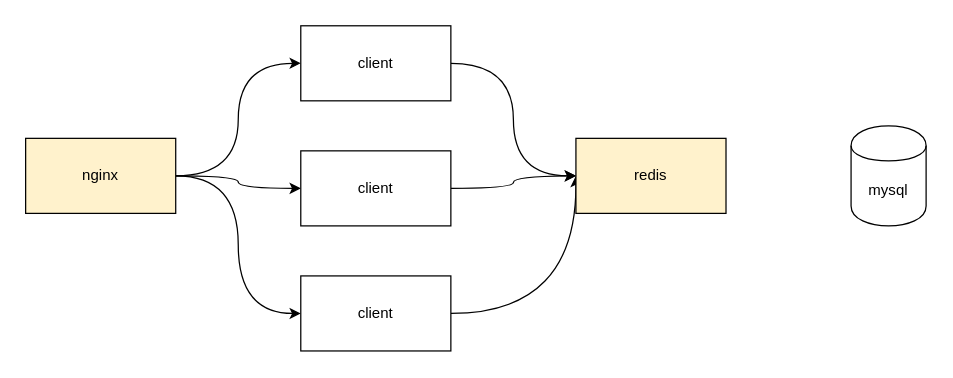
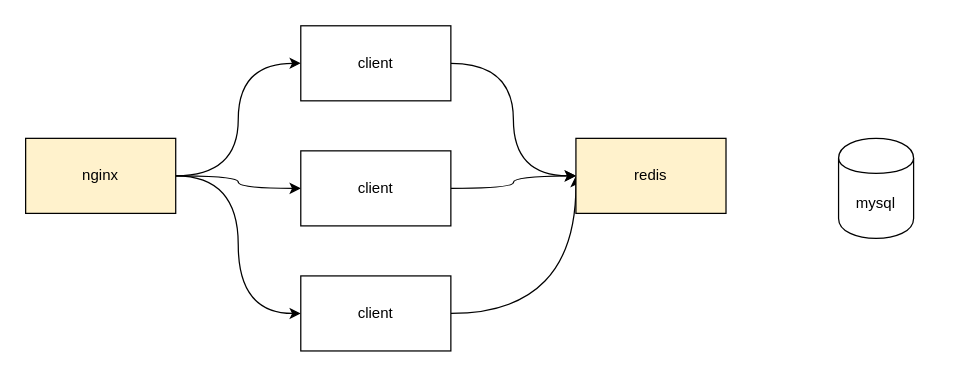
(888, 176) -> (876, 188)
